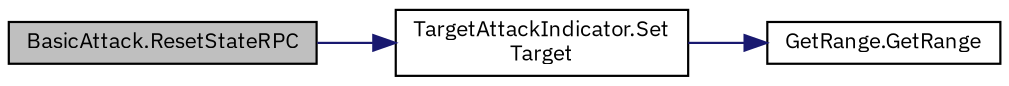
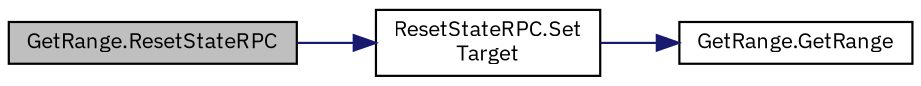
(163, 43) -> (153, 43)
(542, 43) -> (488, 43)
